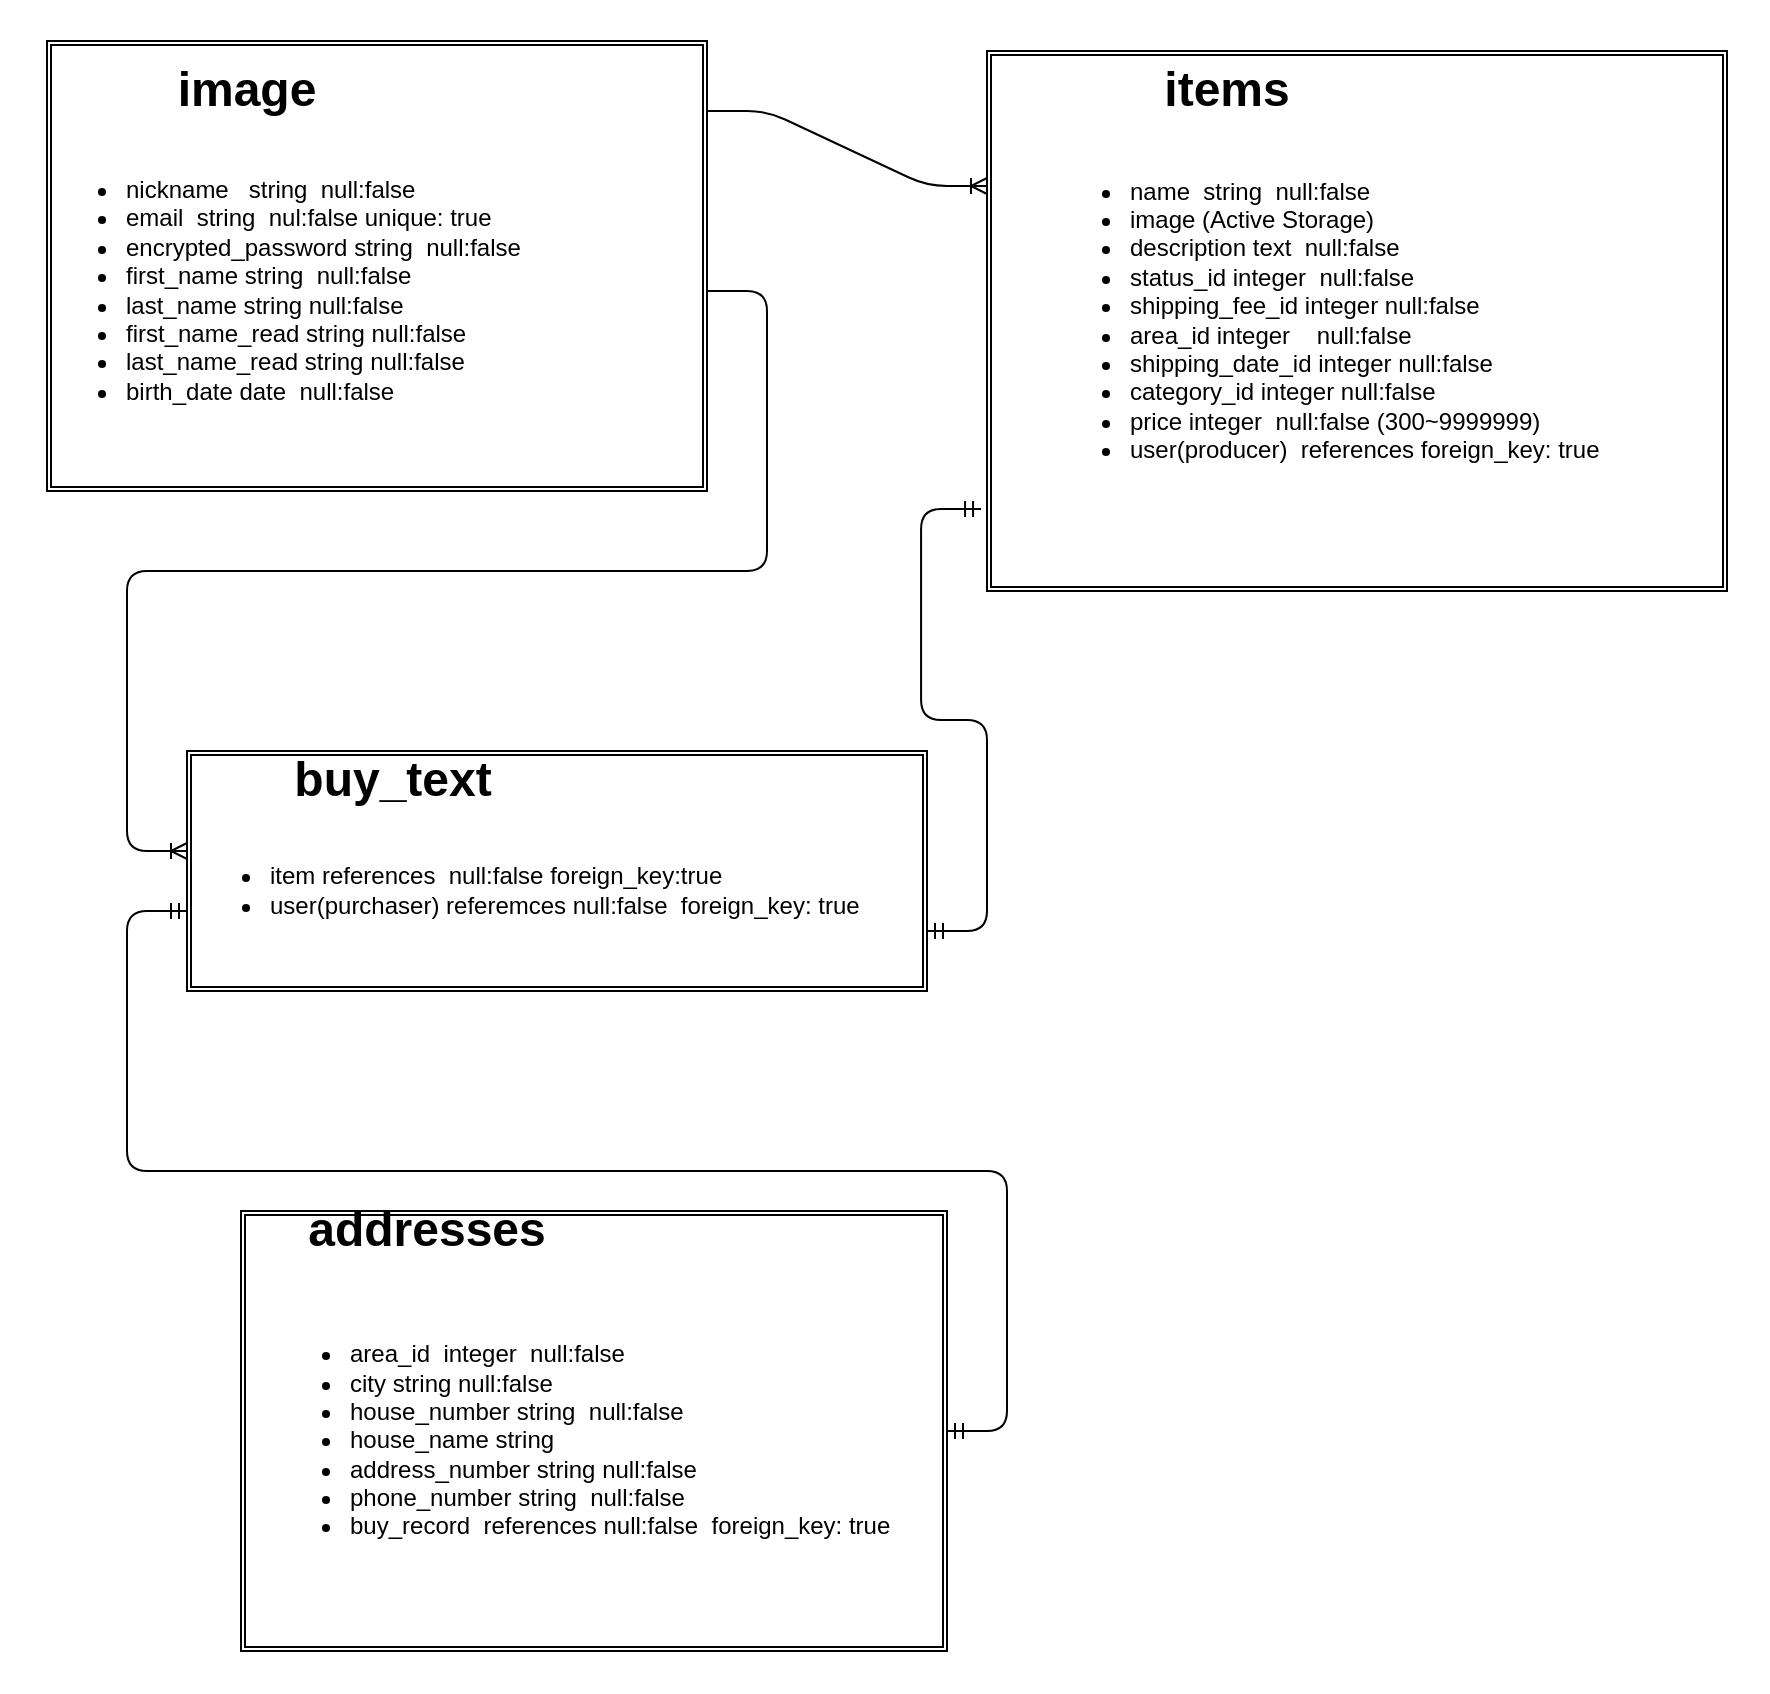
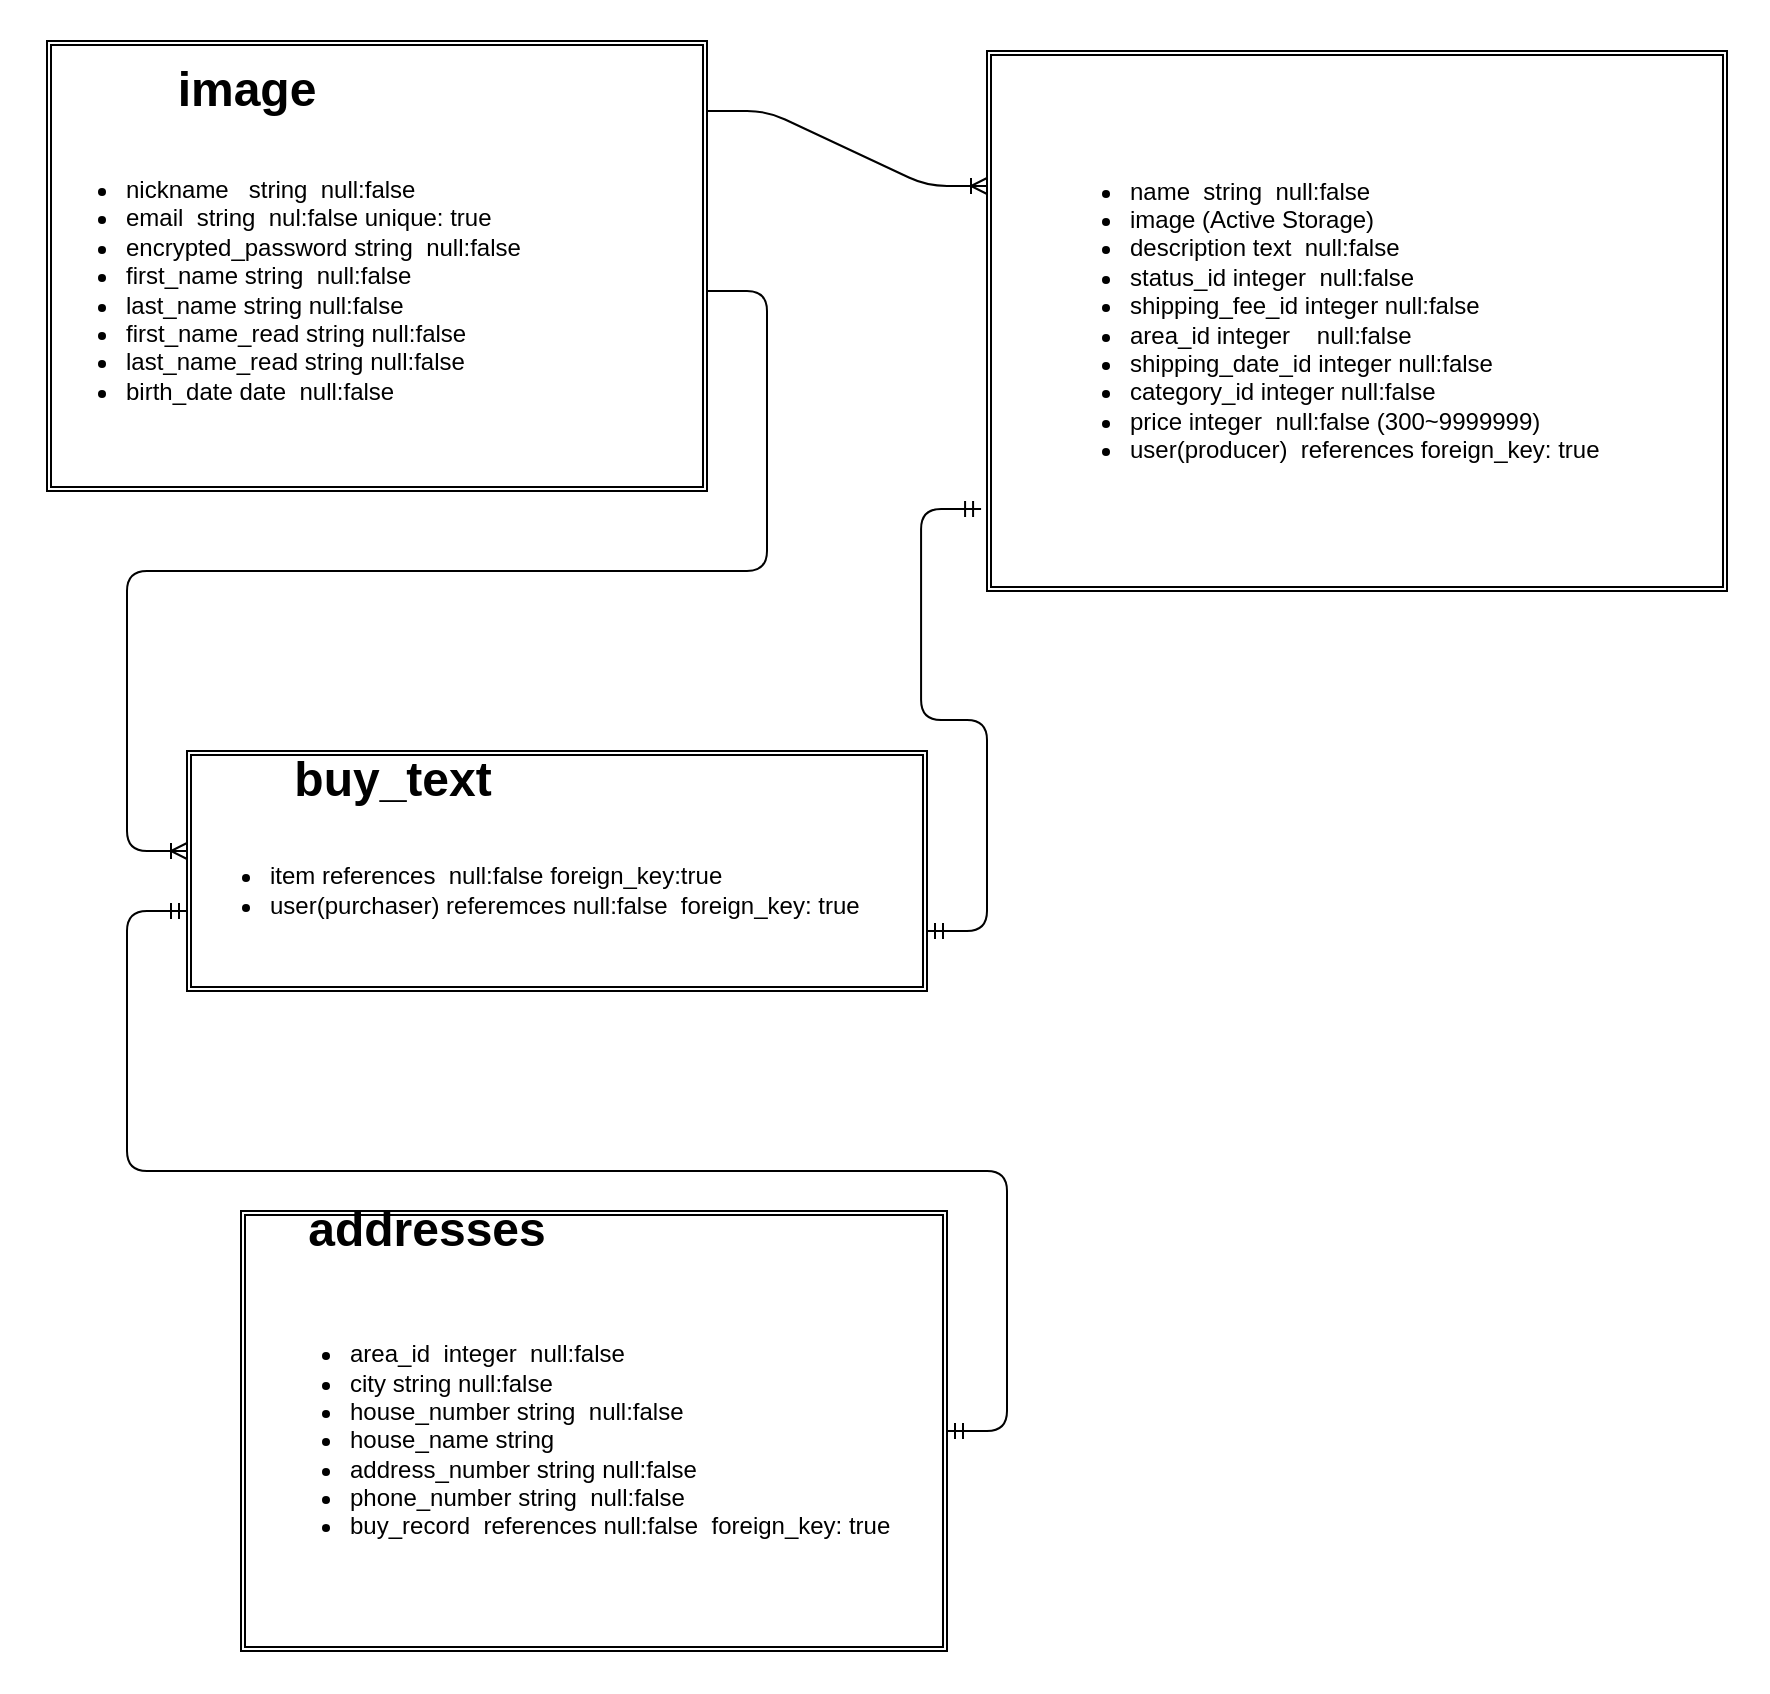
(1227, 91) -> none
